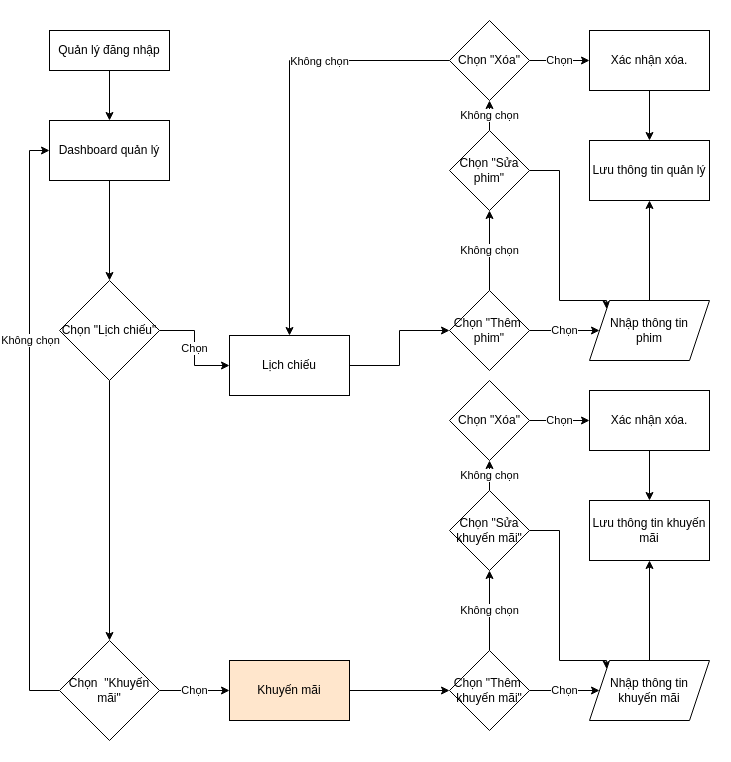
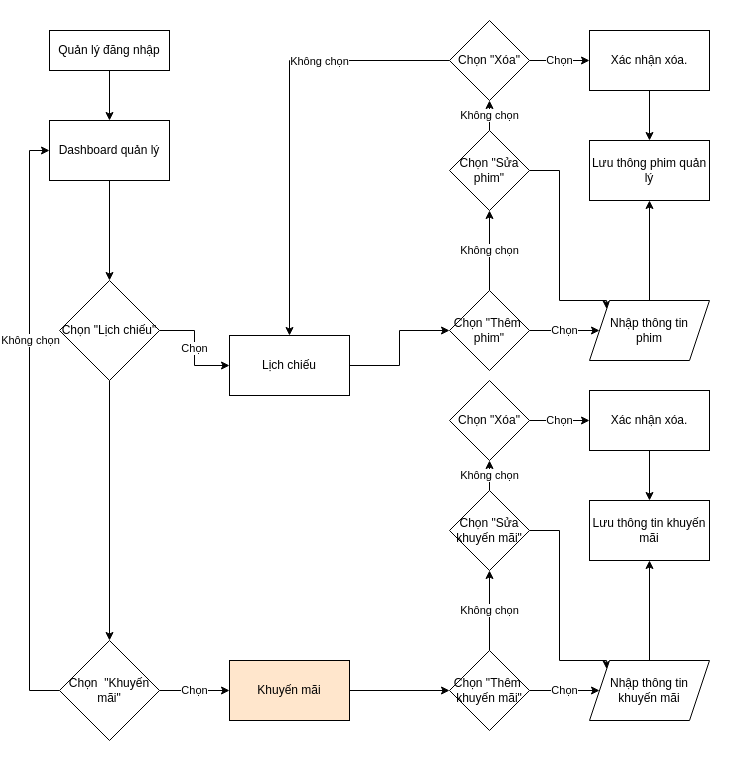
(650, 171) -> (650, 171)
